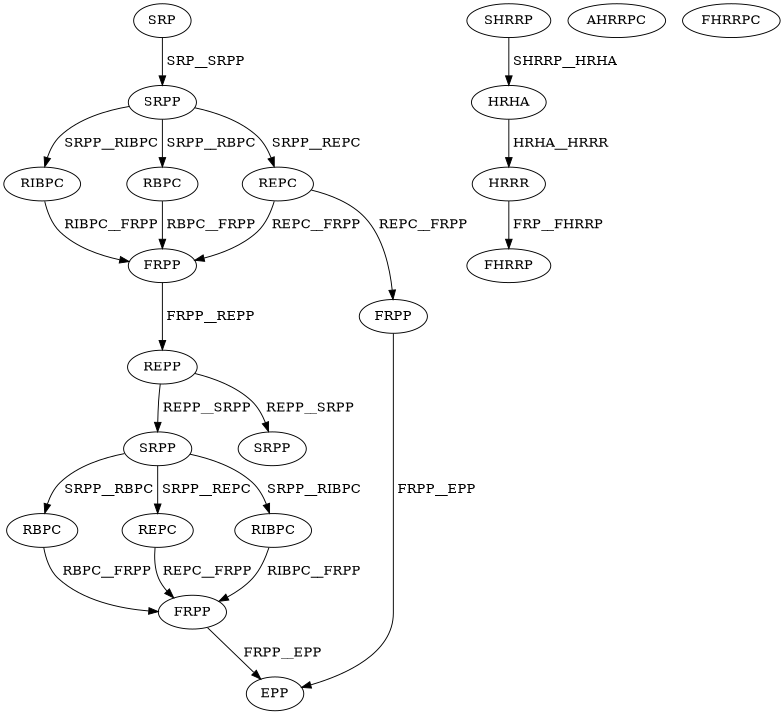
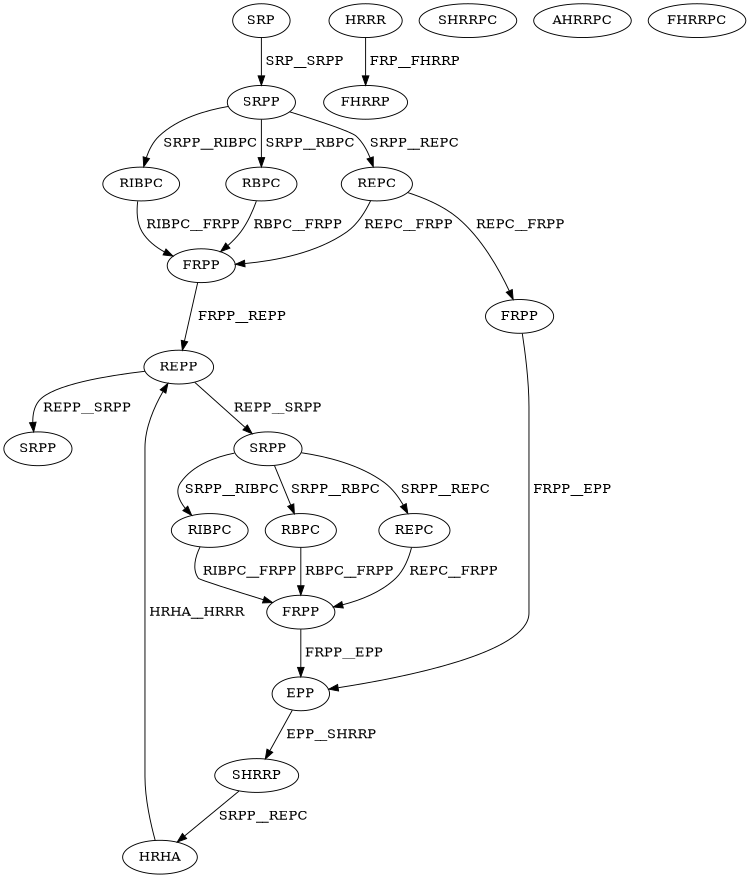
none -> (468, 21)
(563, 61) -> (261, 816)
(509, 138) -> (145, 615)
none -> (281, 730)
